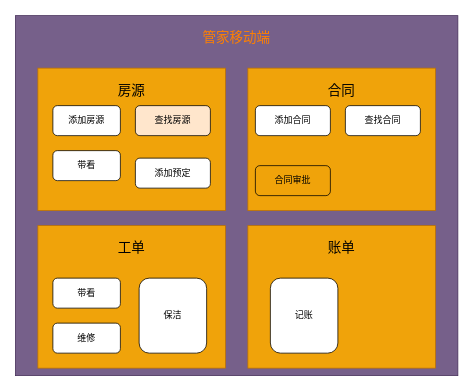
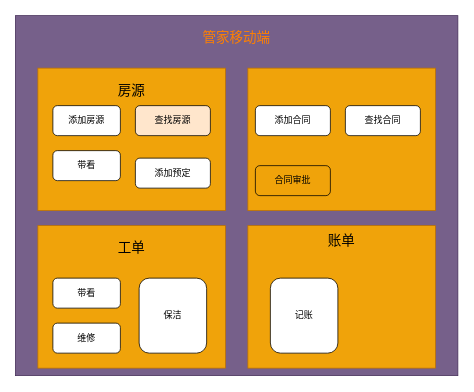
(342, 90) -> none
(342, 248) -> (342, 240)
